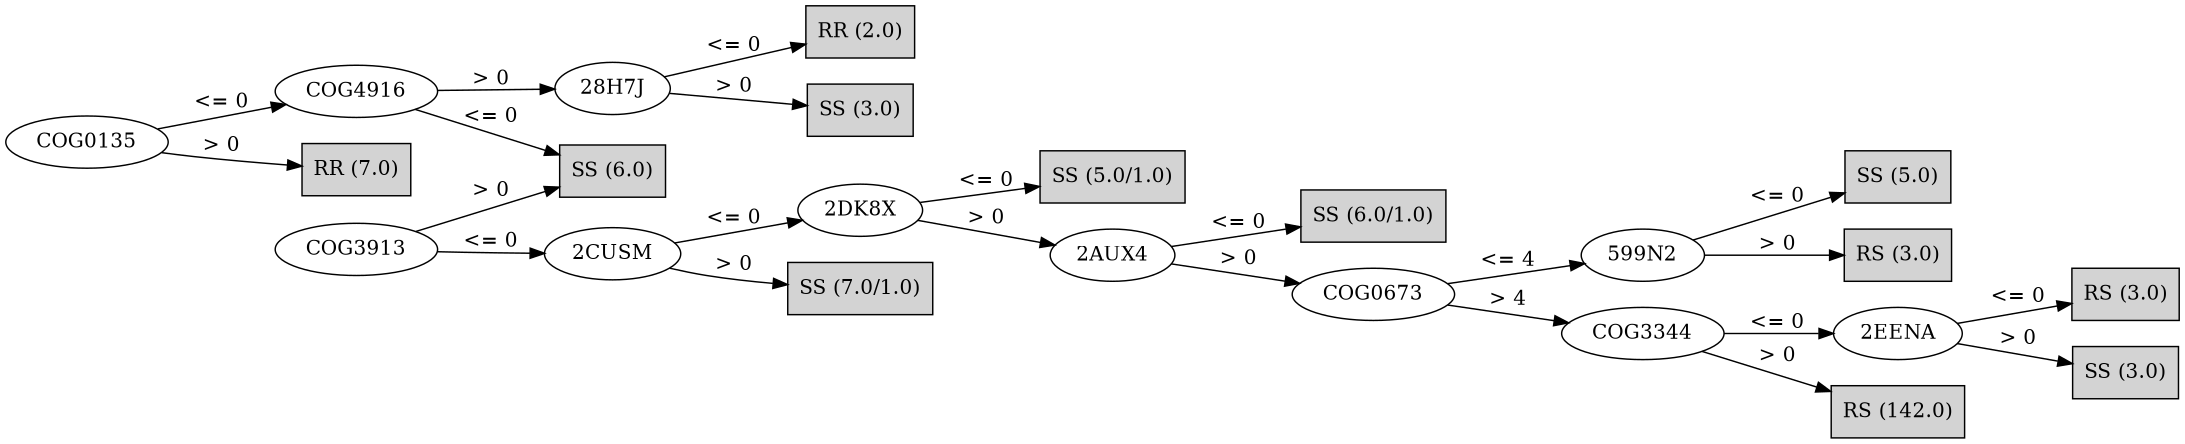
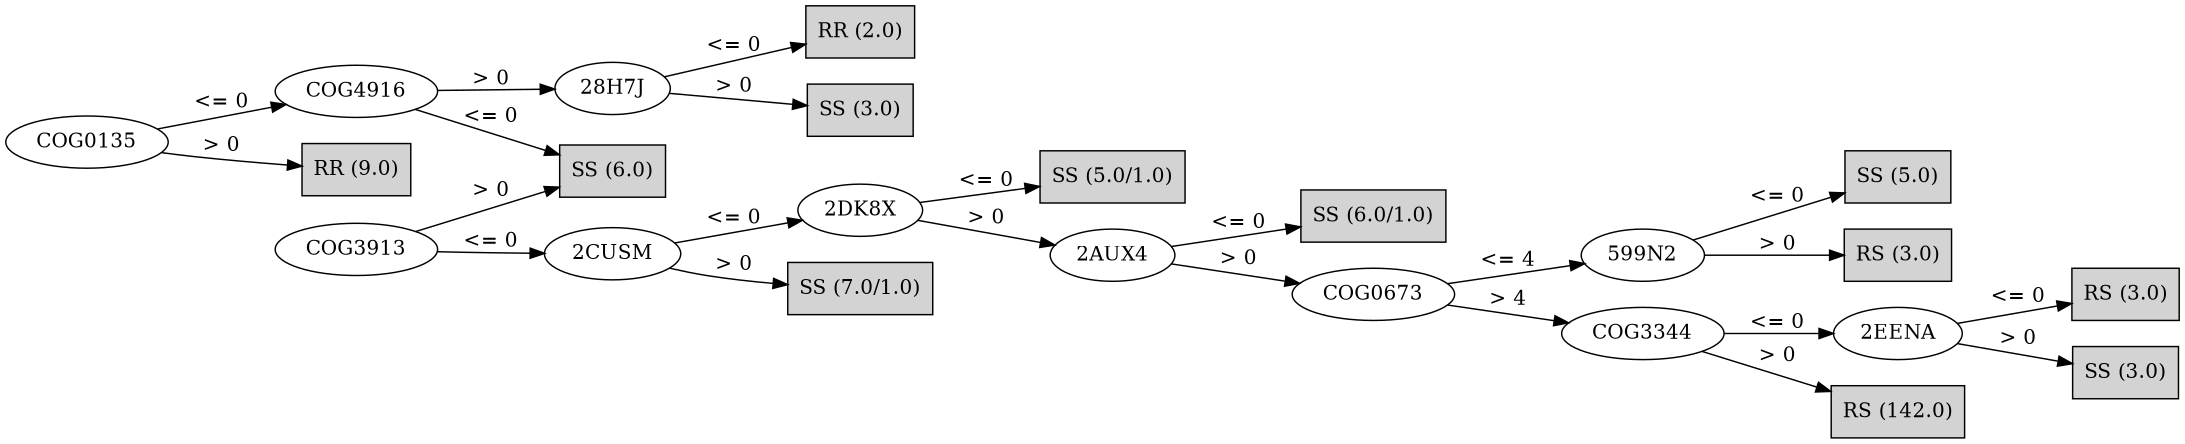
(356, 170) -> (356, 170)
